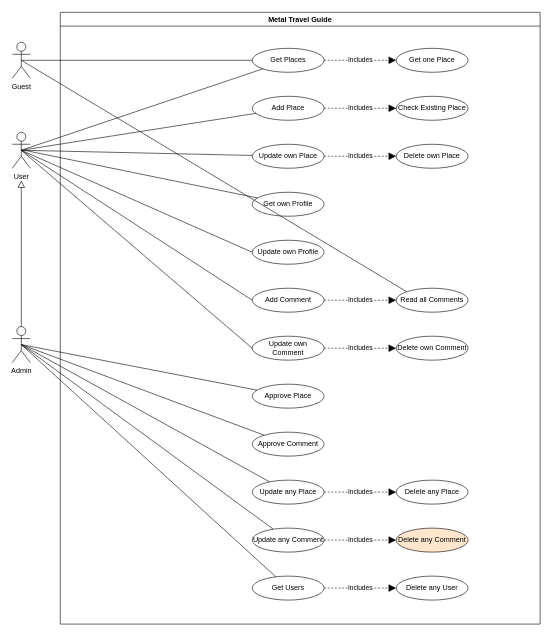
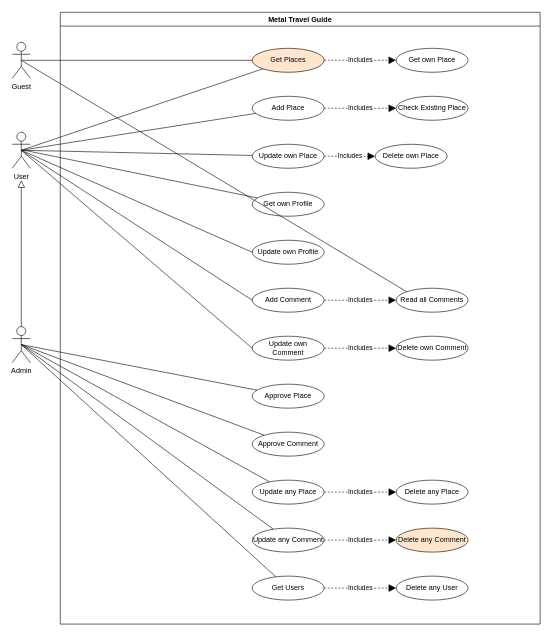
(288, 60) -> (288, 60)
(432, 60) -> (432, 60)
(432, 156) -> (411, 156)
